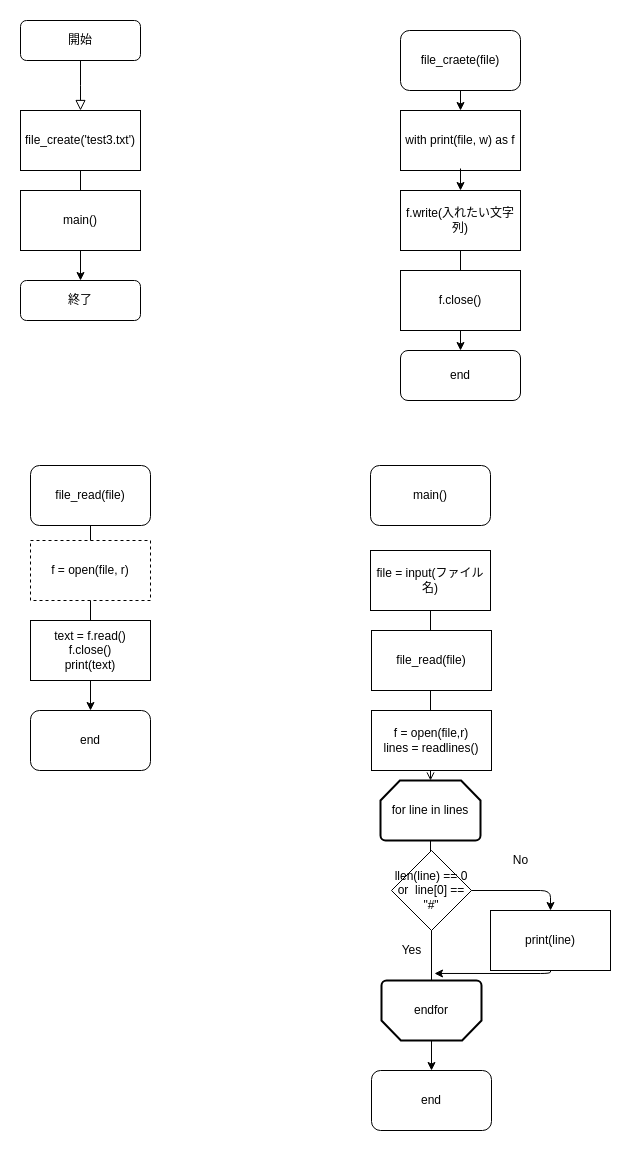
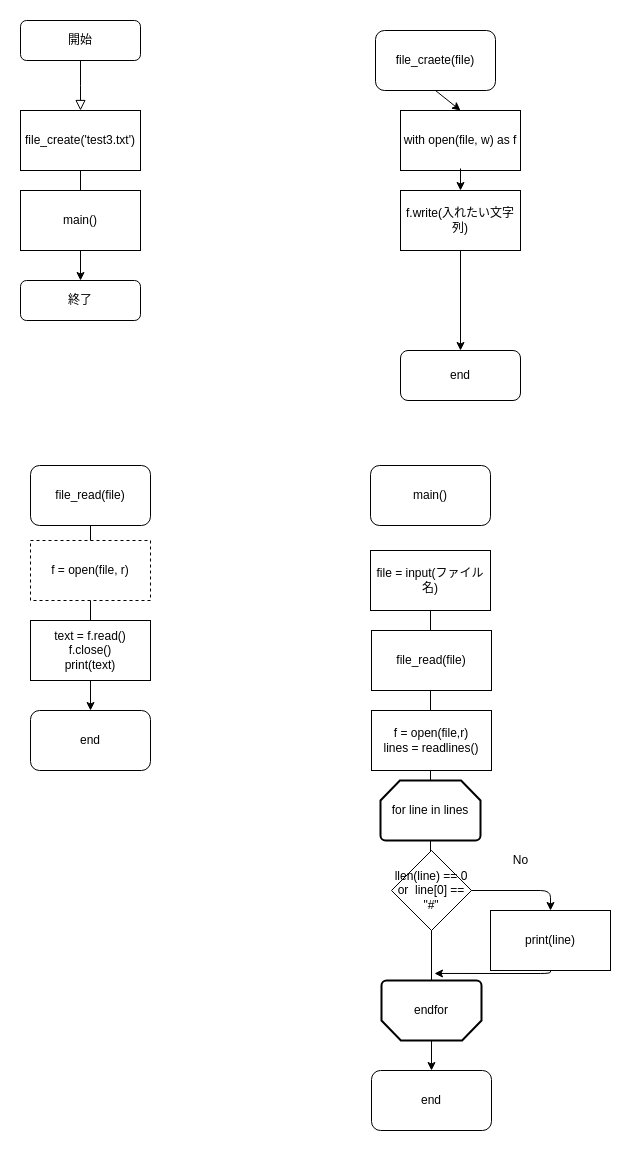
(461, 61) -> (436, 61)
(461, 141) -> (461, 141)
(461, 301) -> none
(431, 775) -> (431, 775)
(412, 951) -> none
